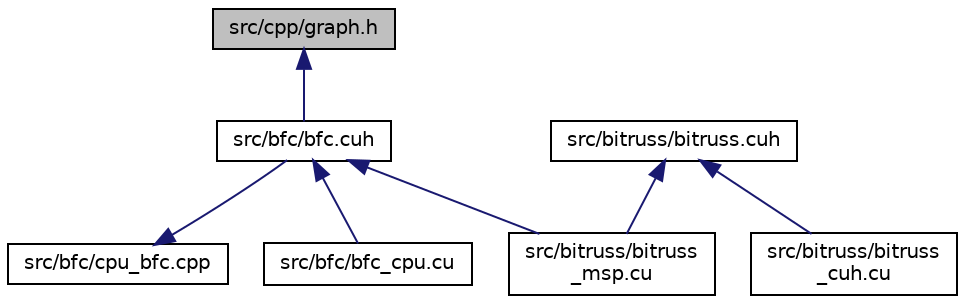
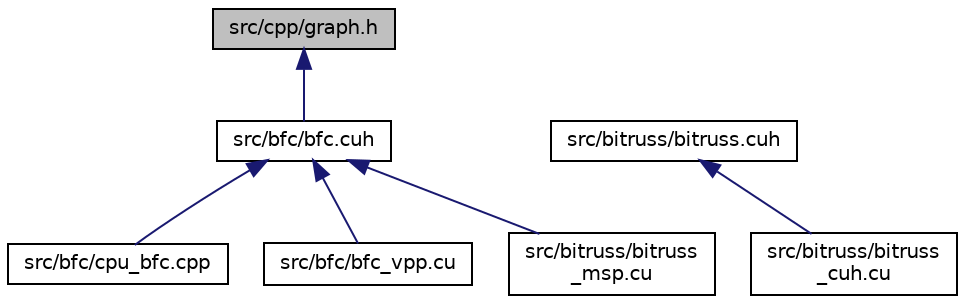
(230, 199) -> (192, 206)
(641, 206) -> none
(368, 264) -> (368, 264)
